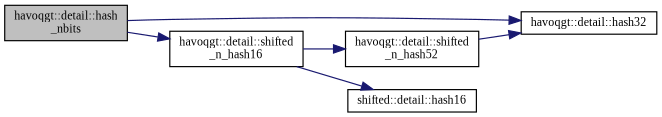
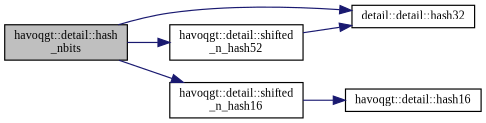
(589, 23) -> (413, 17)
(318, 49) -> (143, 42)
(412, 101) -> (413, 100)
